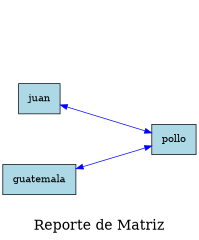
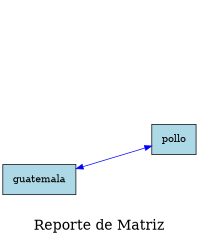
(39, 99) -> none
